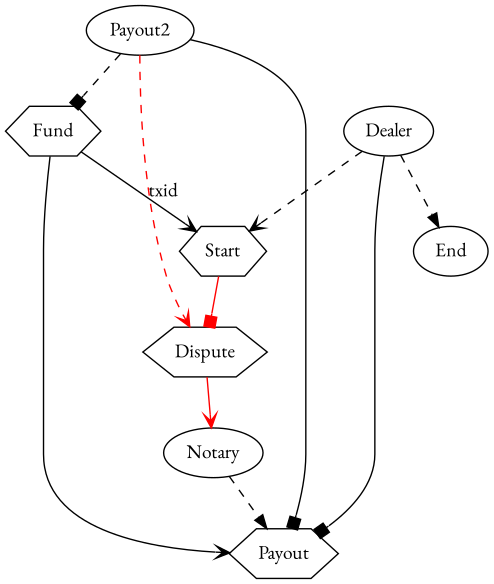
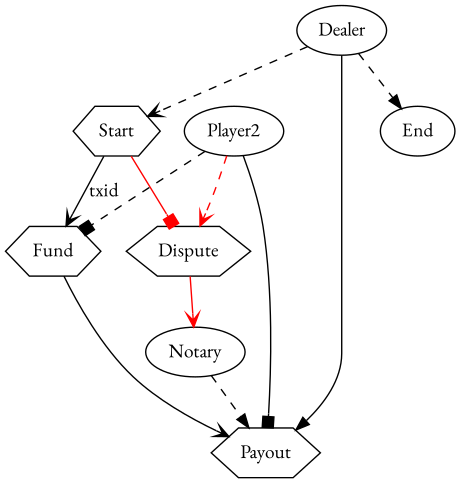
(140, 30) -> (234, 131)
(133, 188) -> (88, 185)
(375, 349) -> (342, 243)
